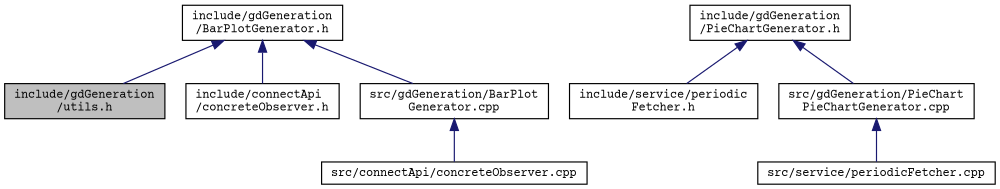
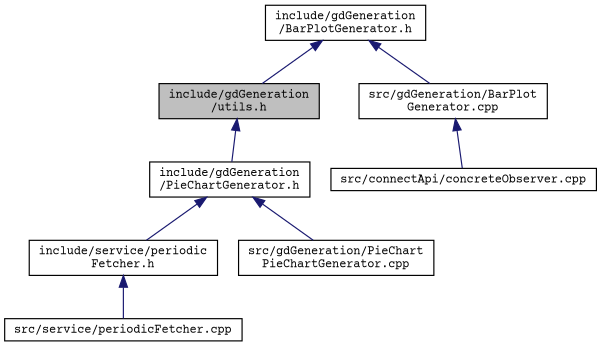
(263, 101) -> none
none -> (234, 146)
(876, 146) -> (123, 303)
